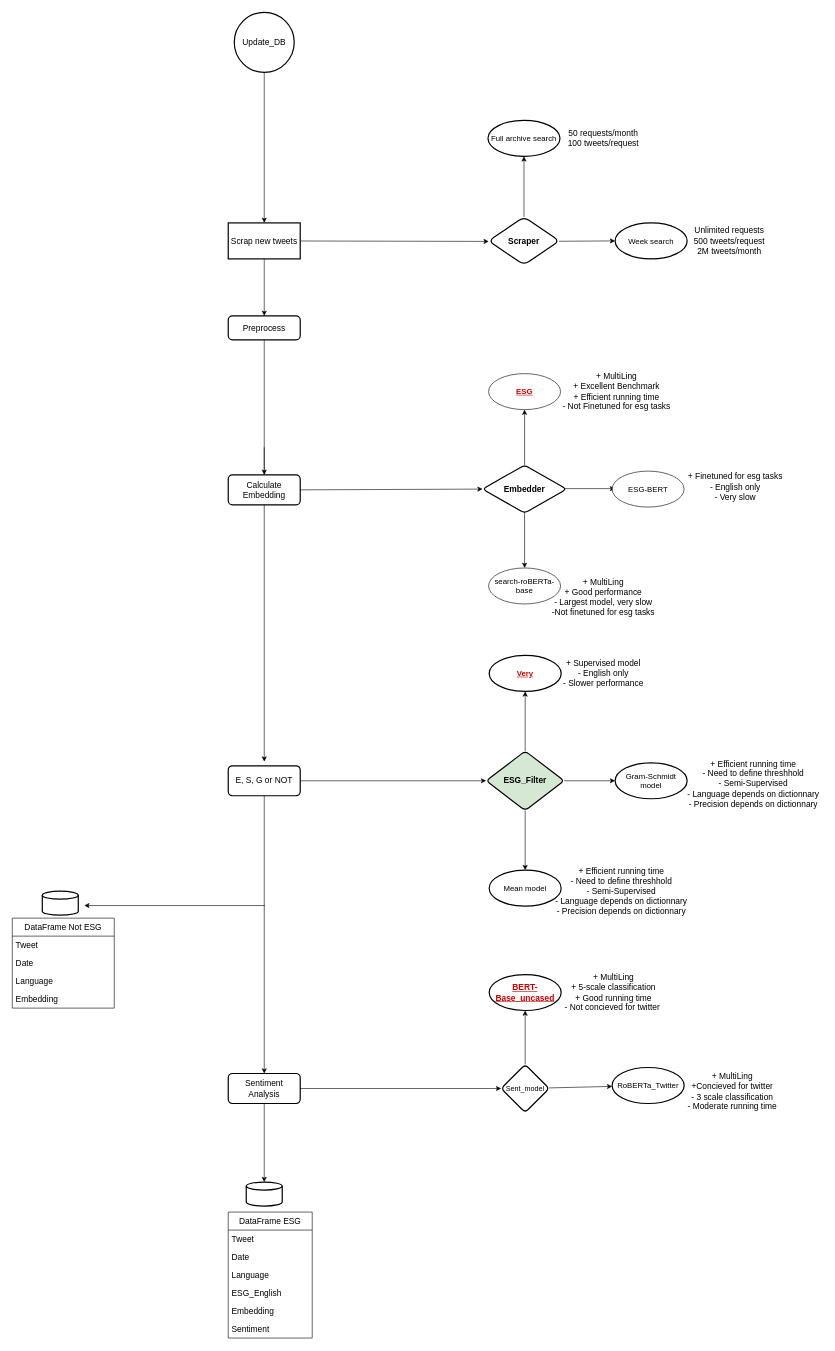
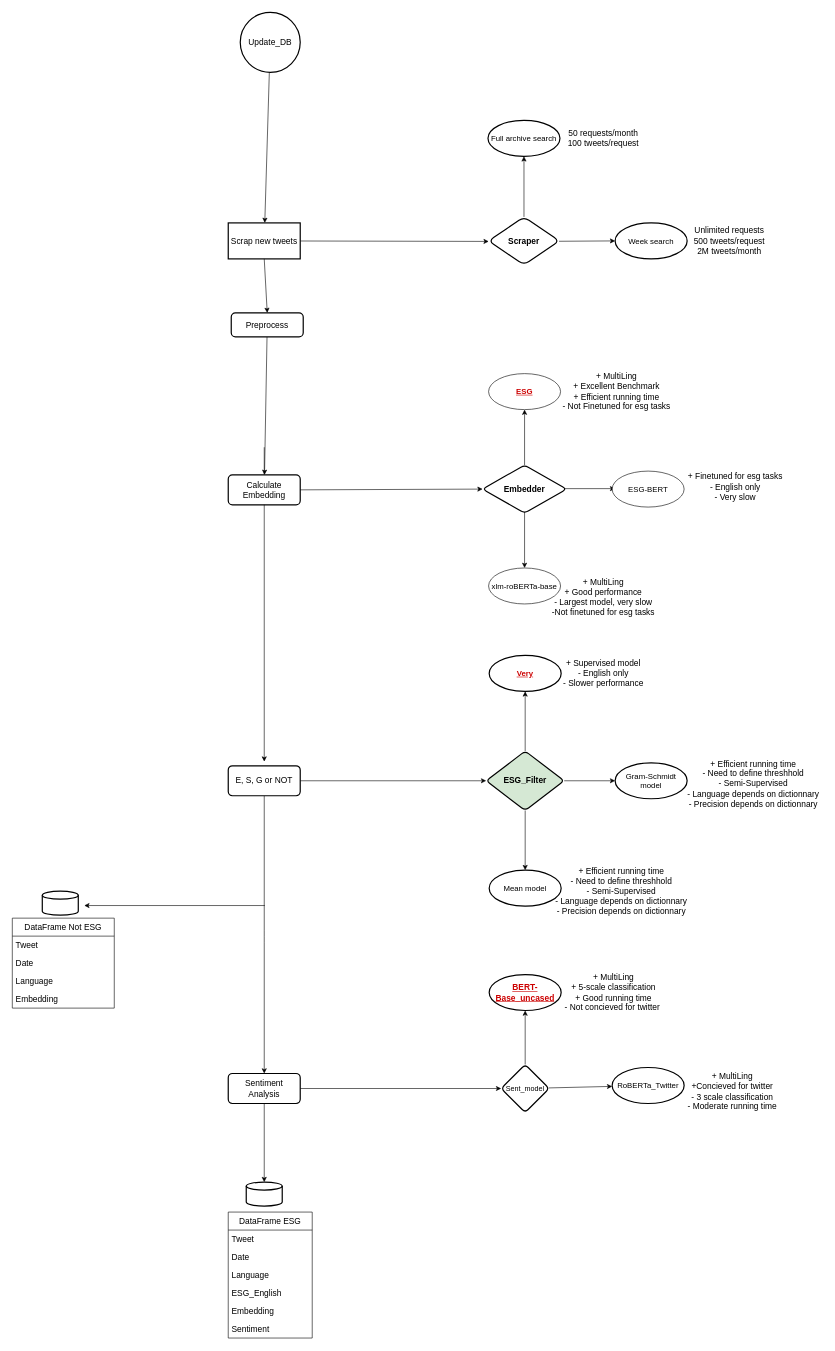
(264, 42) -> (270, 42)
(264, 328) -> (267, 325)
(525, 586) -> (525, 586)
